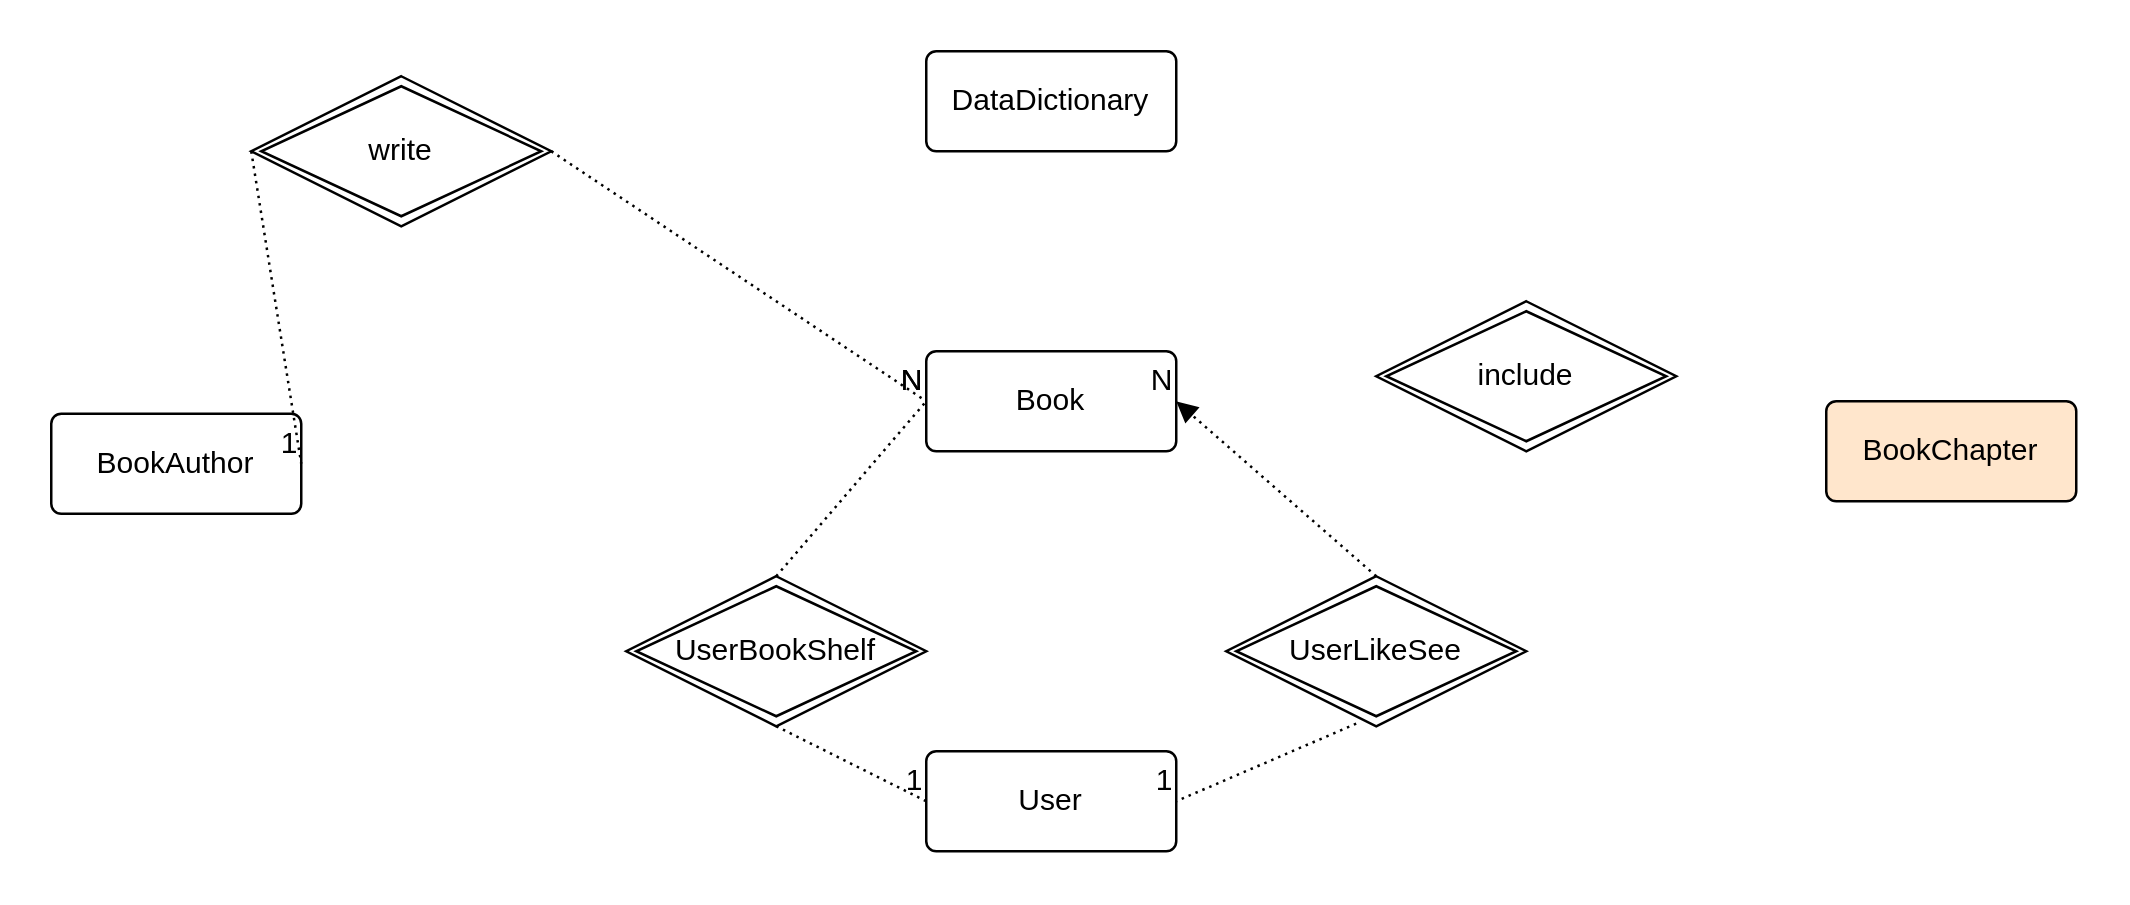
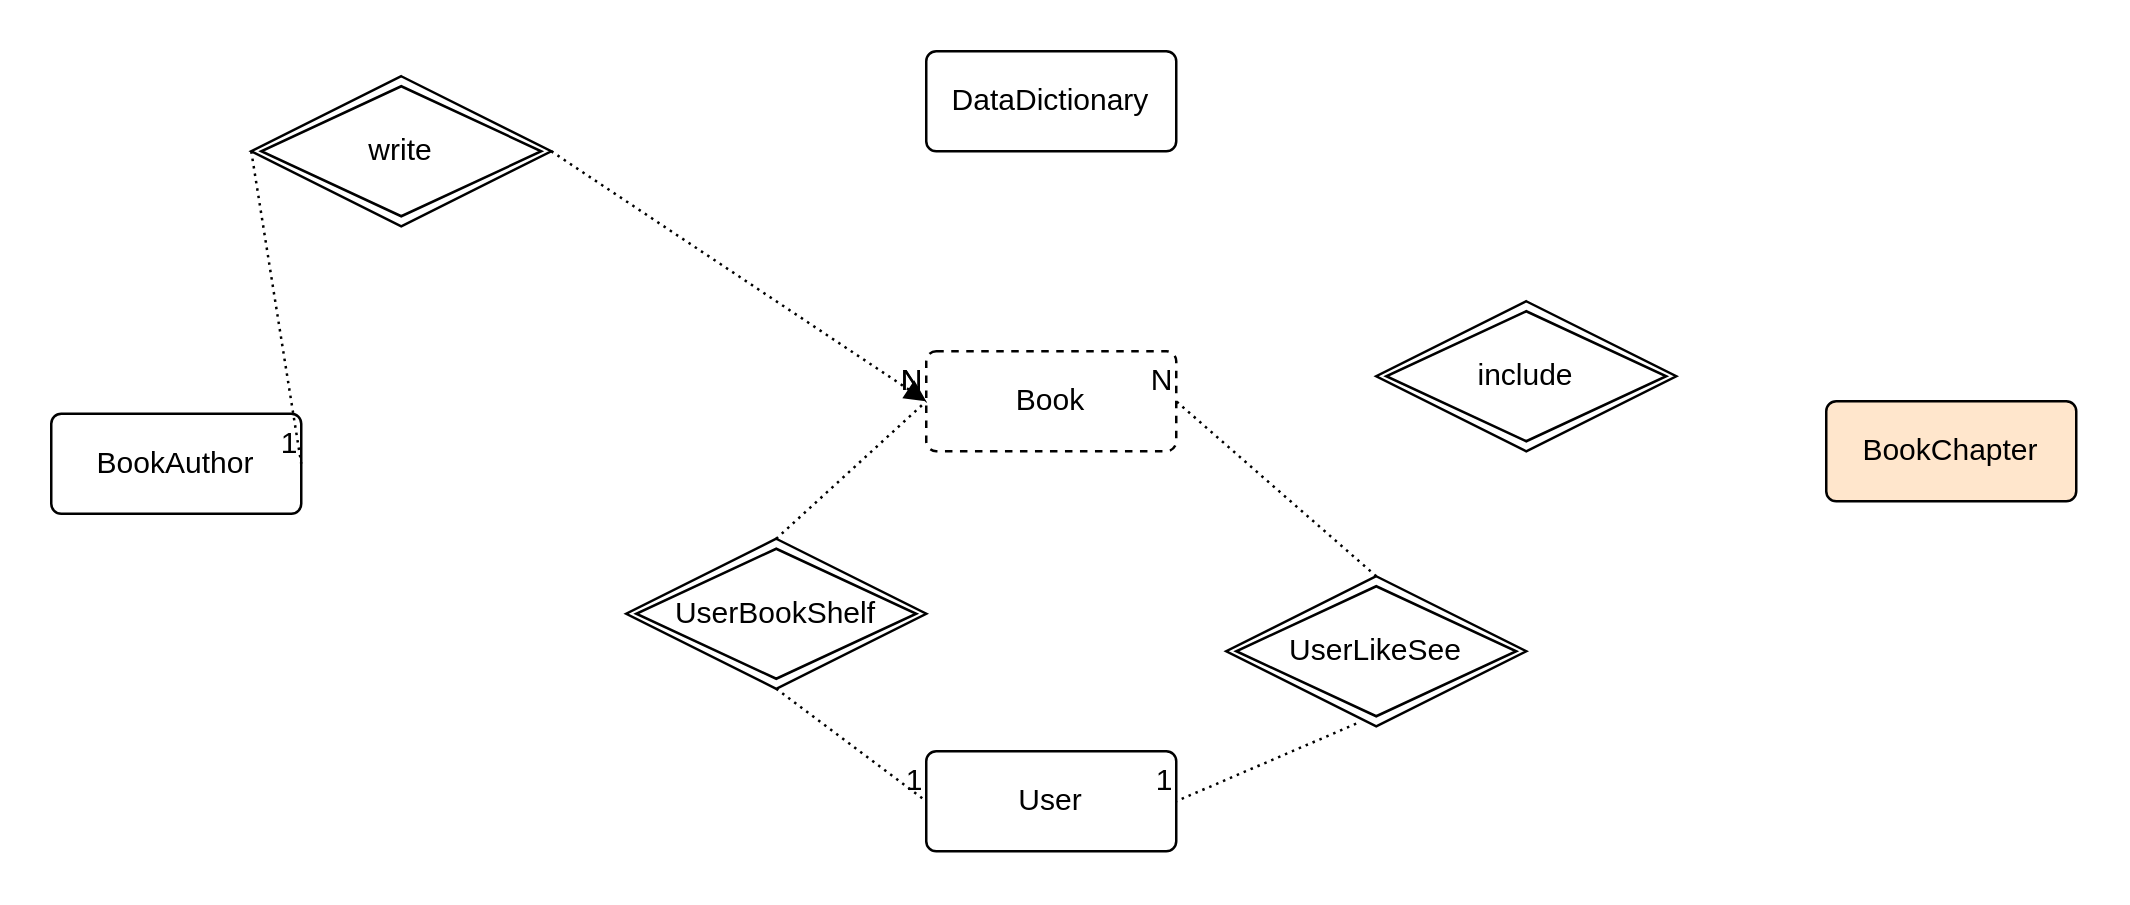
(916, 395) -> (908, 389)
(1051, 401) -> (1051, 401)
(1192, 415) -> (1185, 409)
(776, 651) -> (776, 614)
